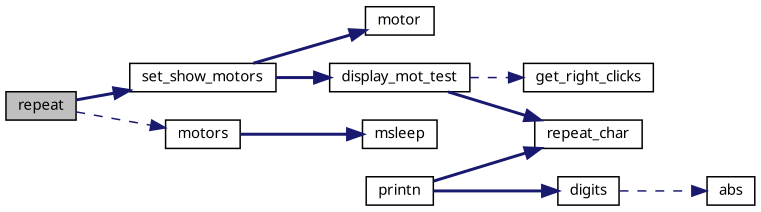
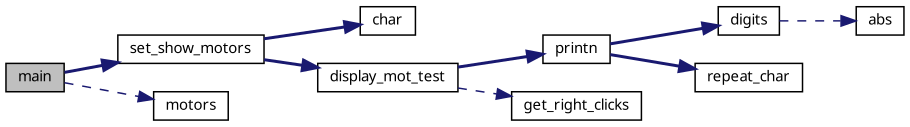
(400, 21) -> (388, 21)
(487, 104) -> (493, 62)
(41, 106) -> (35, 78)
(400, 134) -> none
